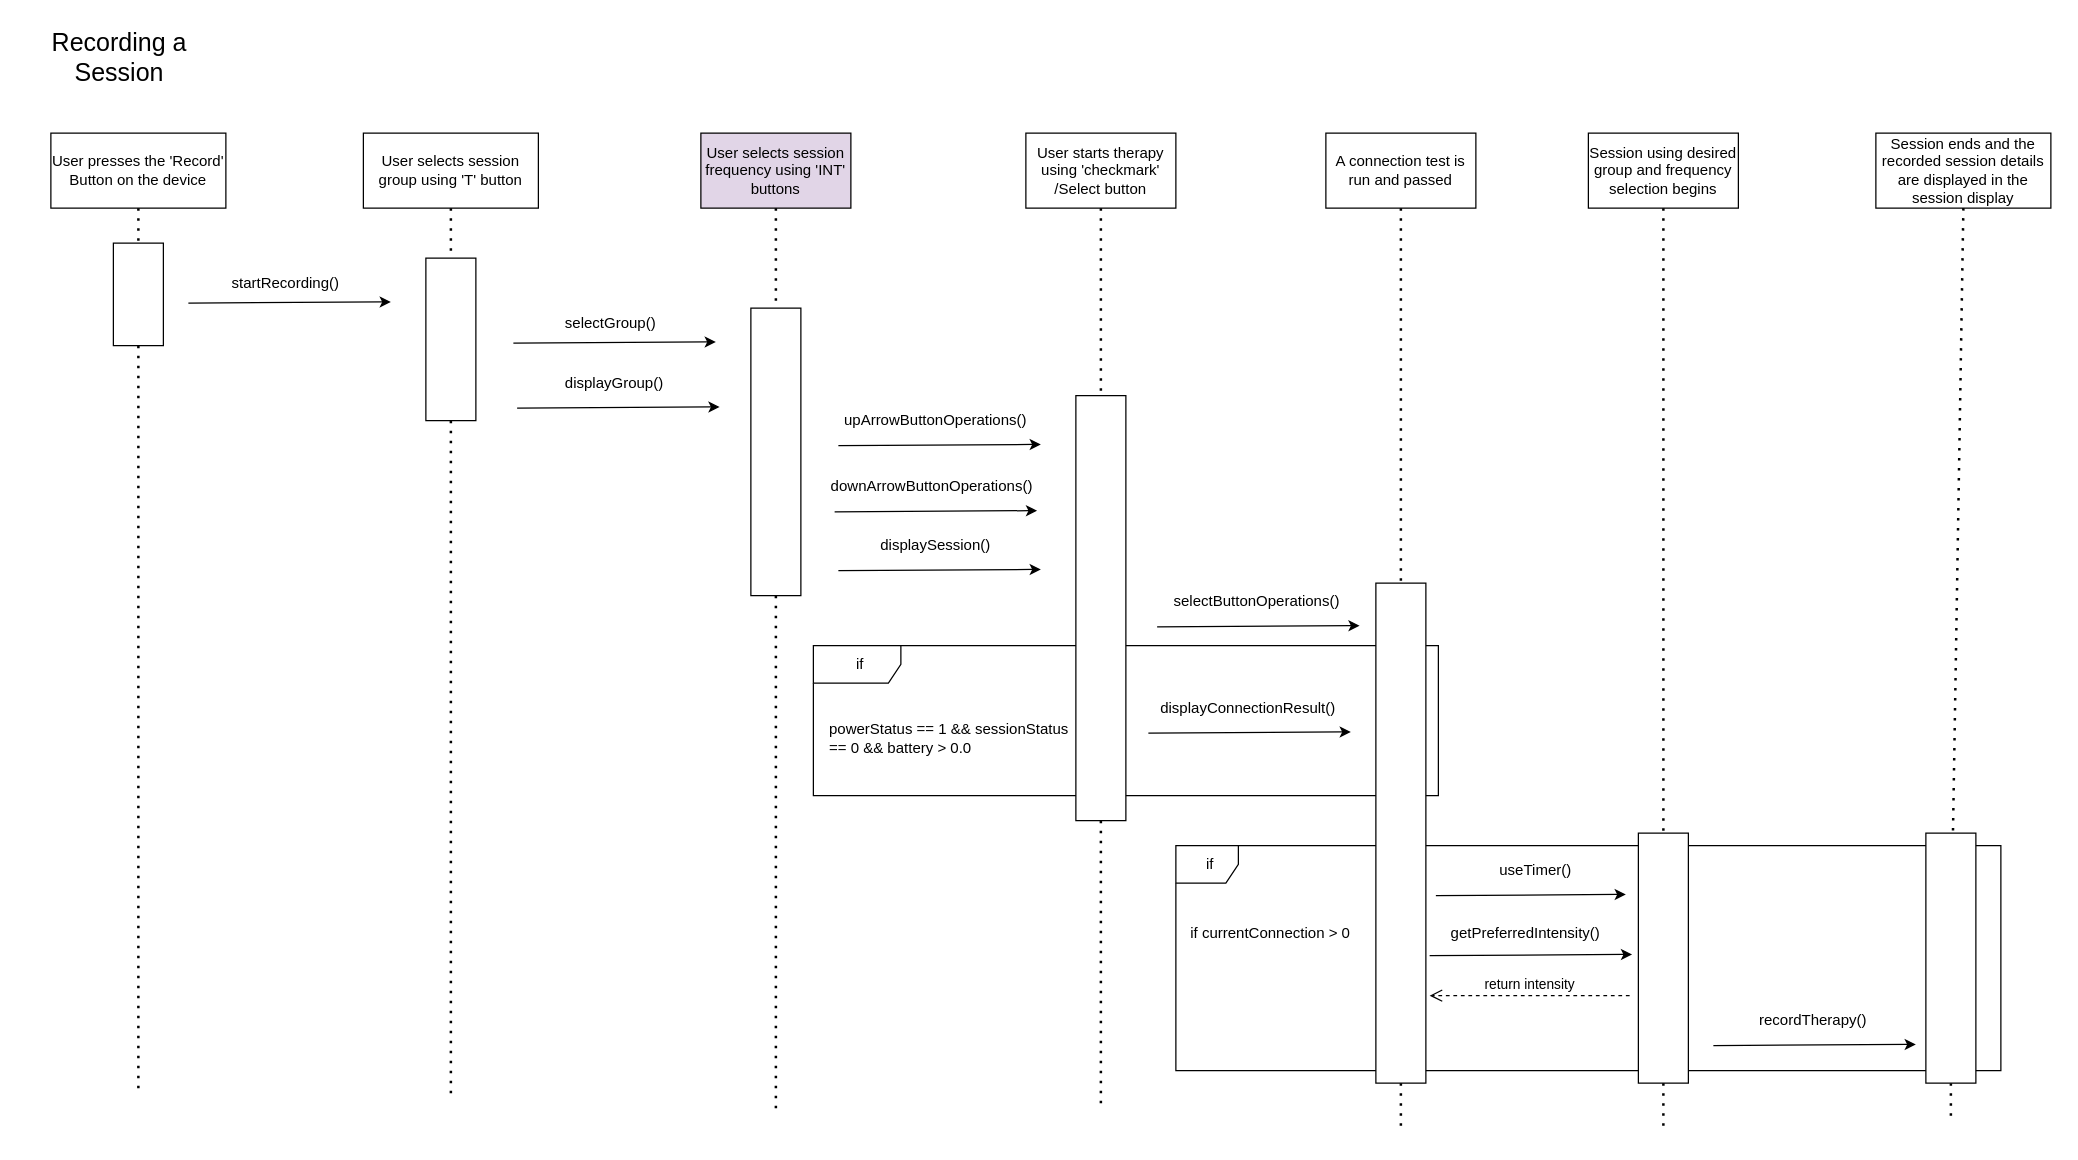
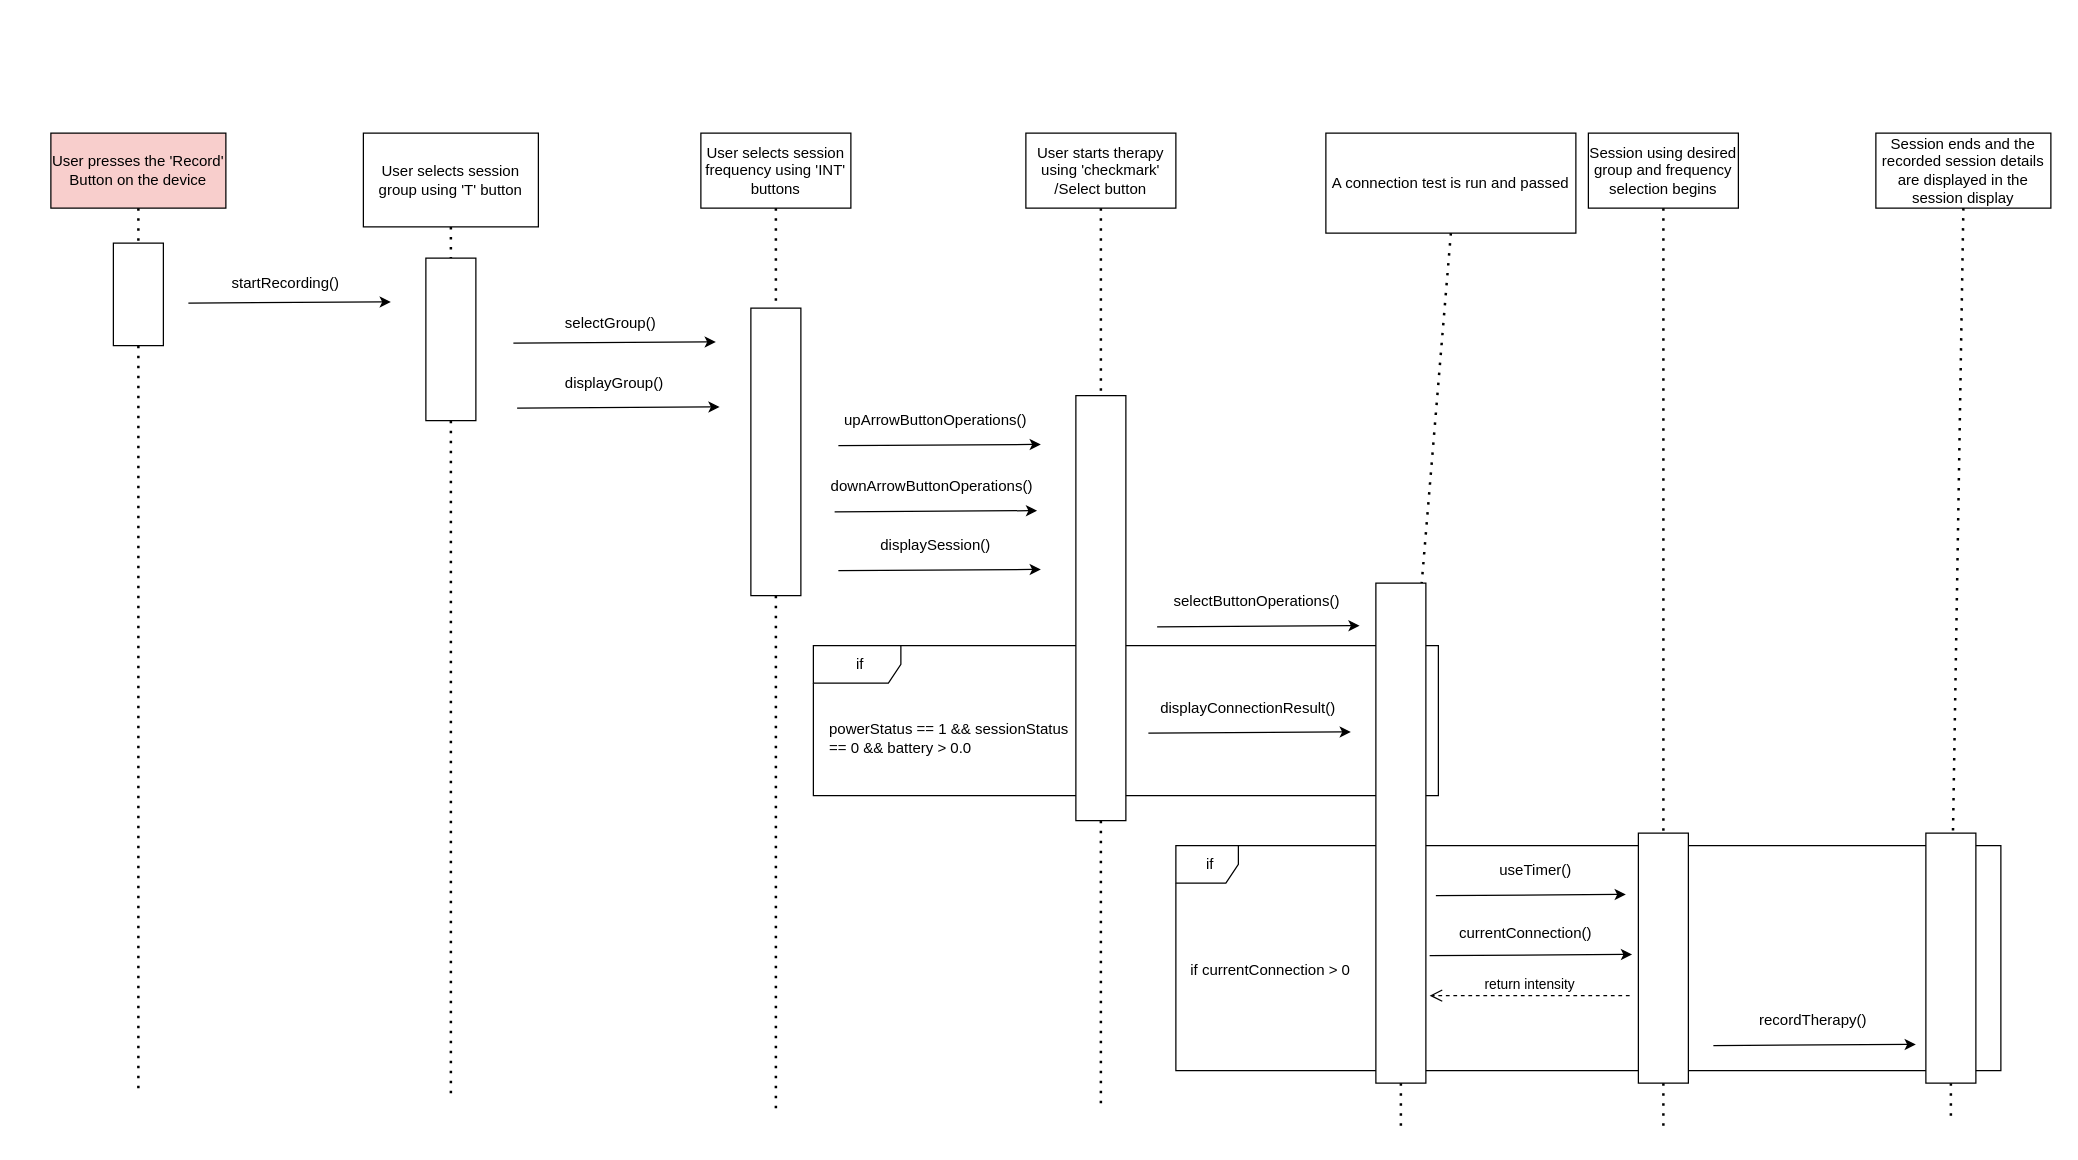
(119, 57) -> none
(138, 171) -> (138, 171)
(451, 171) -> (451, 180)
(776, 171) -> (776, 171)
(1401, 171) -> (1451, 183)
(1276, 933) -> (1276, 971)
(1526, 933) -> (1526, 933)
